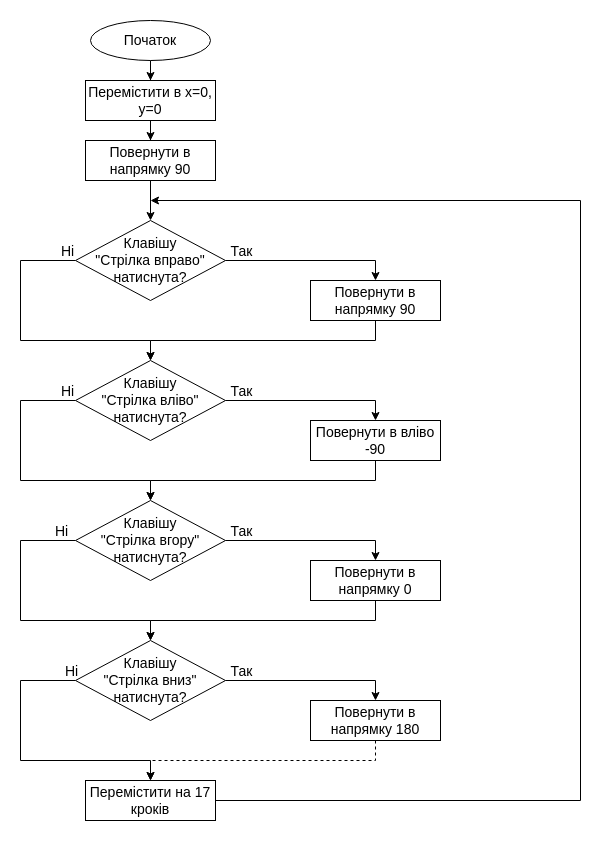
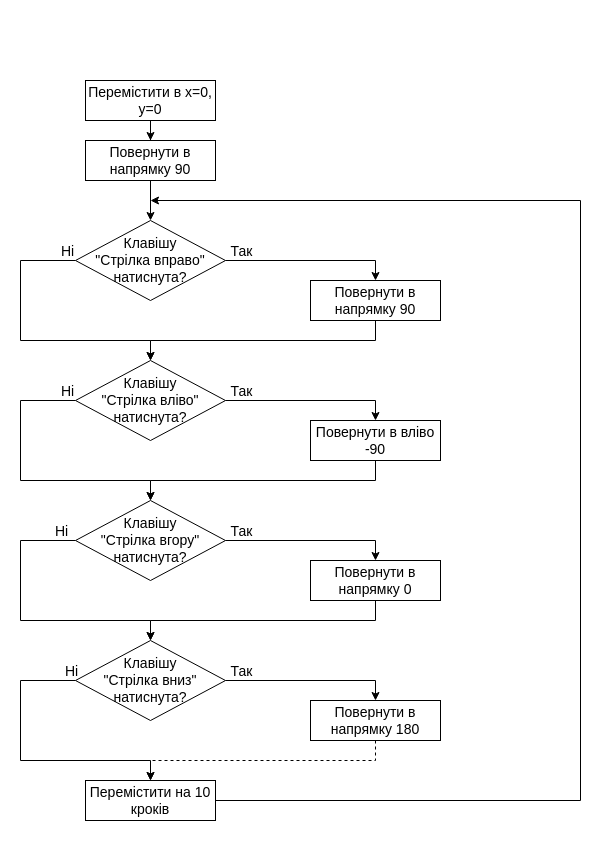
(151, 41) -> none
(151, 75) -> none
(151, 801) -> (151, 801)
